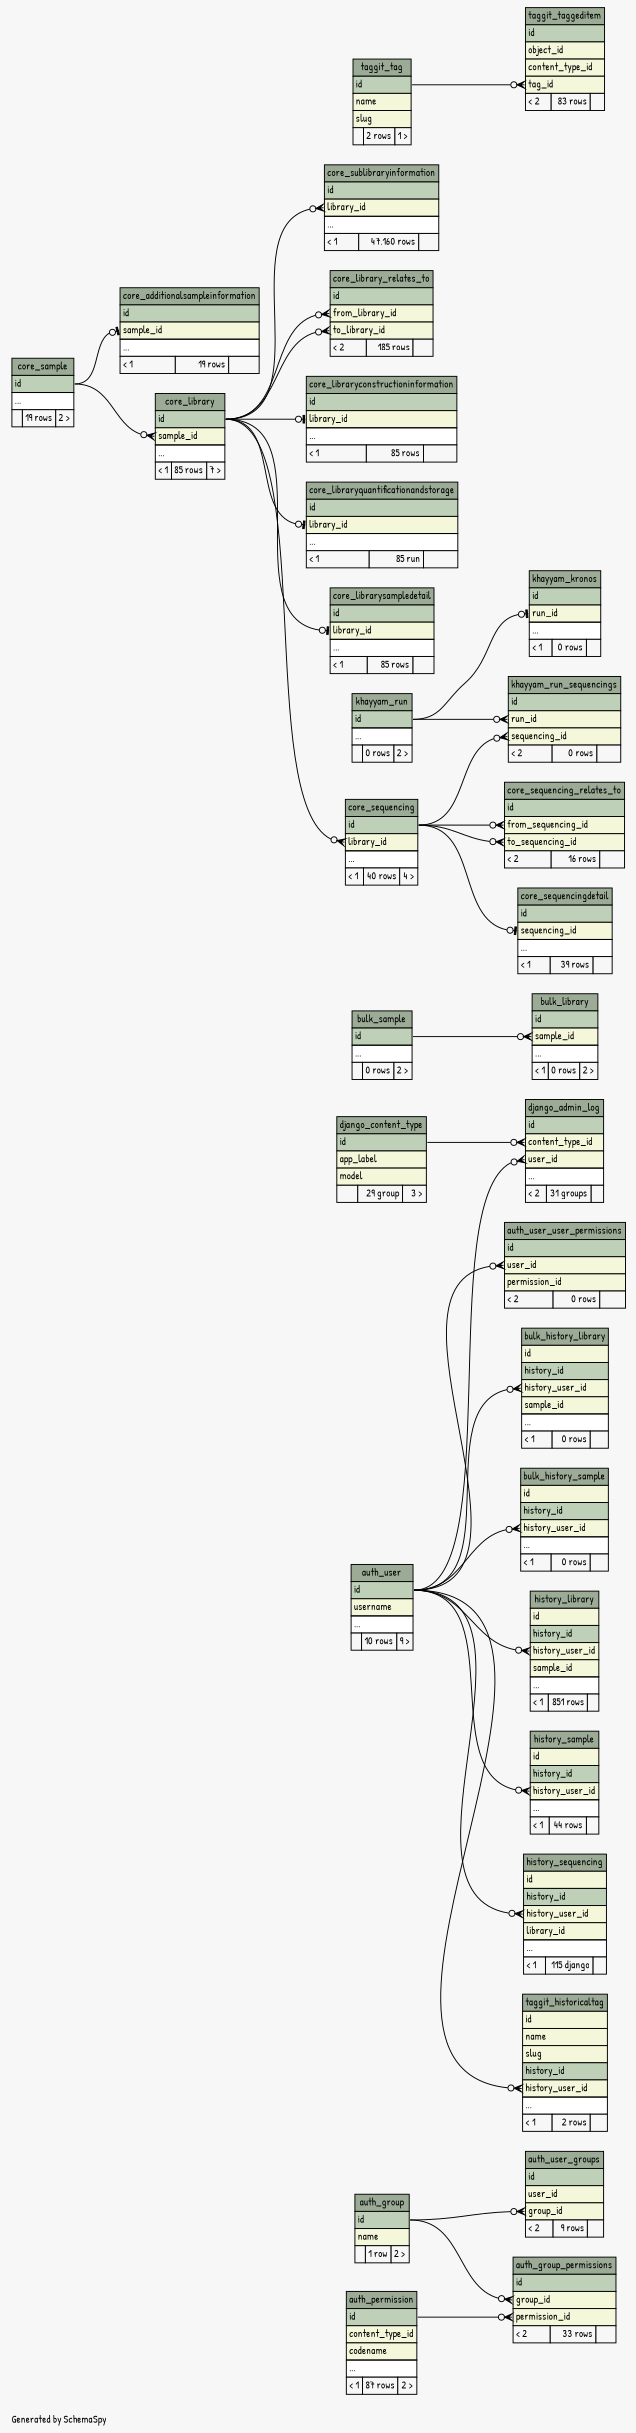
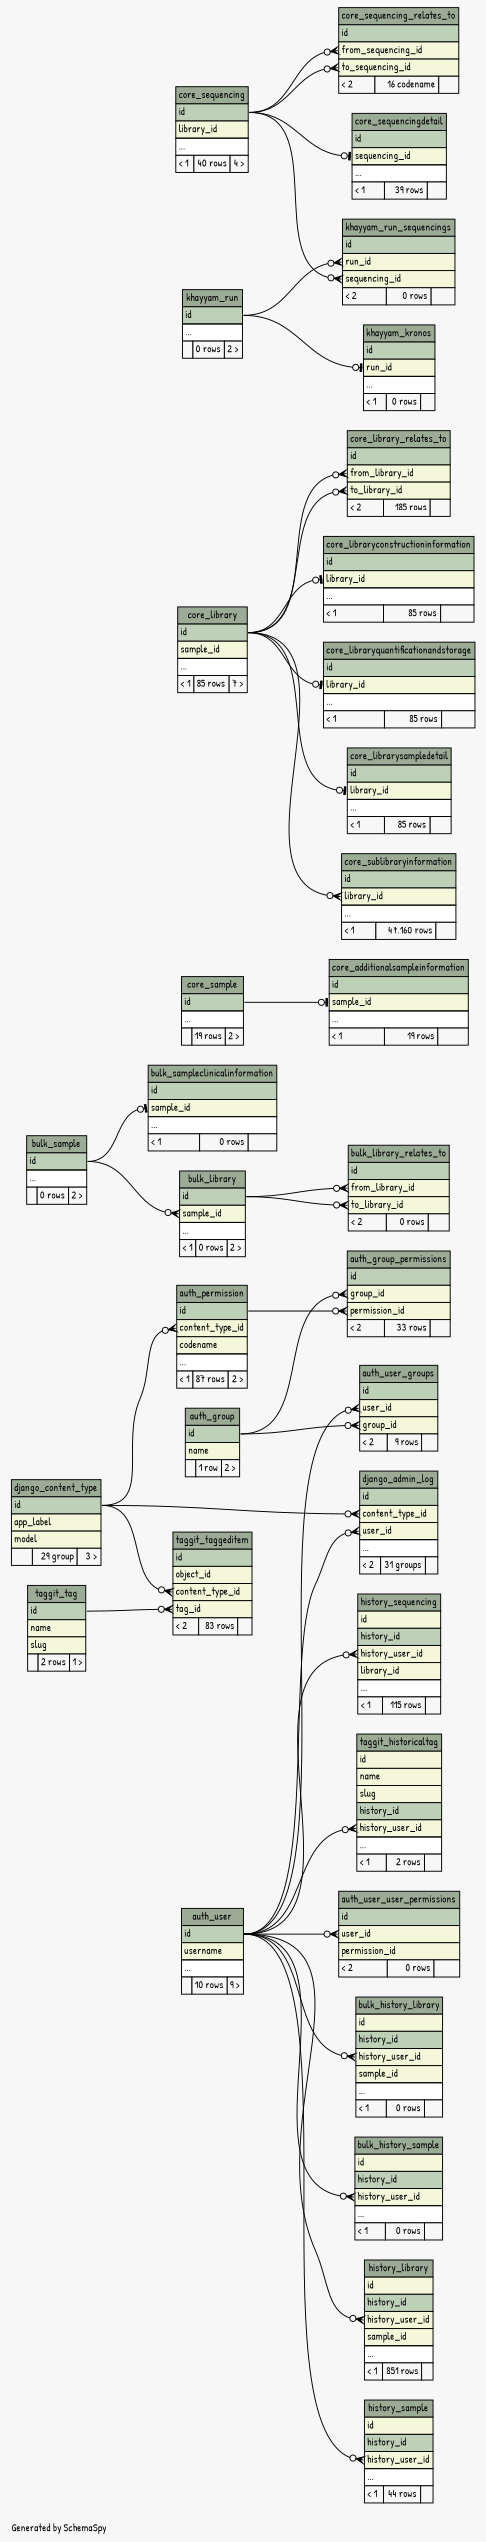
(110, 404) -> none
(408, 559) -> (424, 719)
(285, 624) -> none
(583, 859) -> (412, 84)
none -> (212, 1108)
none -> (399, 1188)
none -> (134, 1424)
none -> (135, 1542)
none -> (301, 1608)
(571, 1965) -> (406, 1705)
